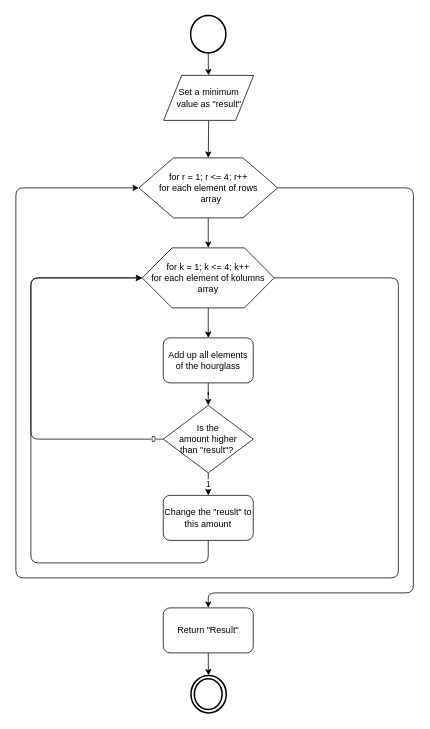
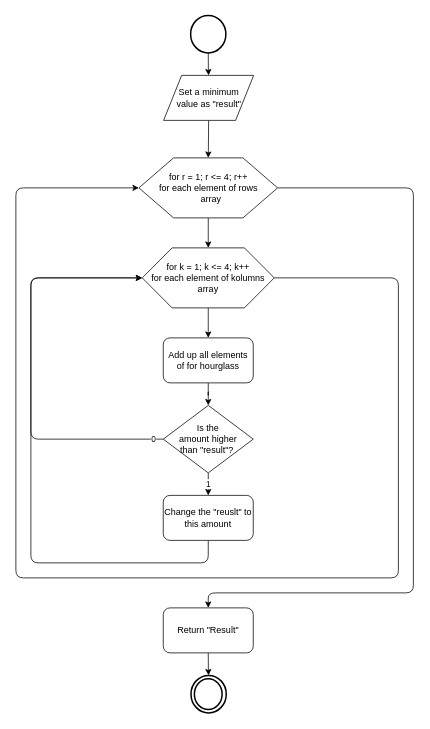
(208, 360) -> (208, 360)
